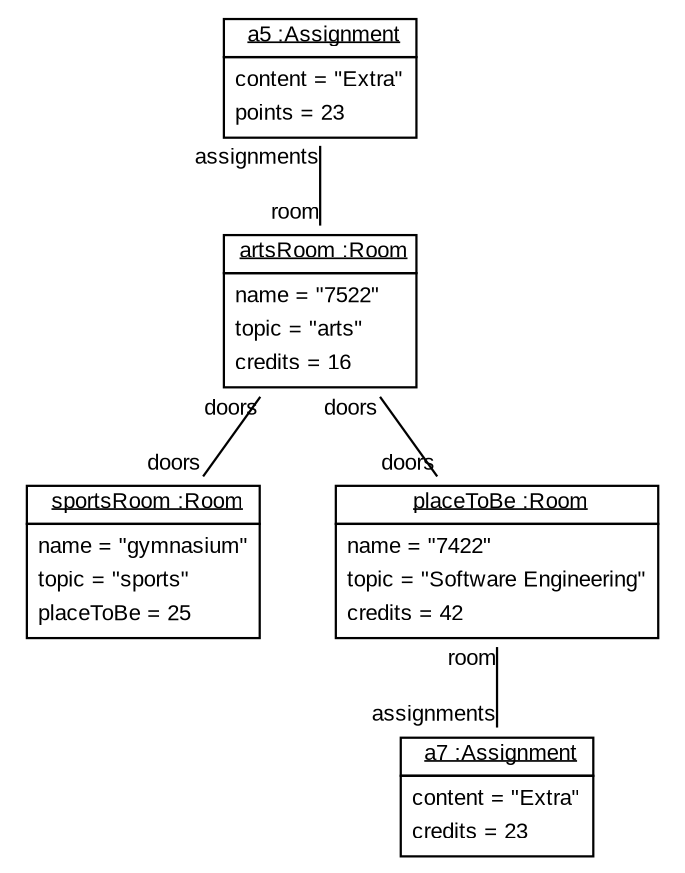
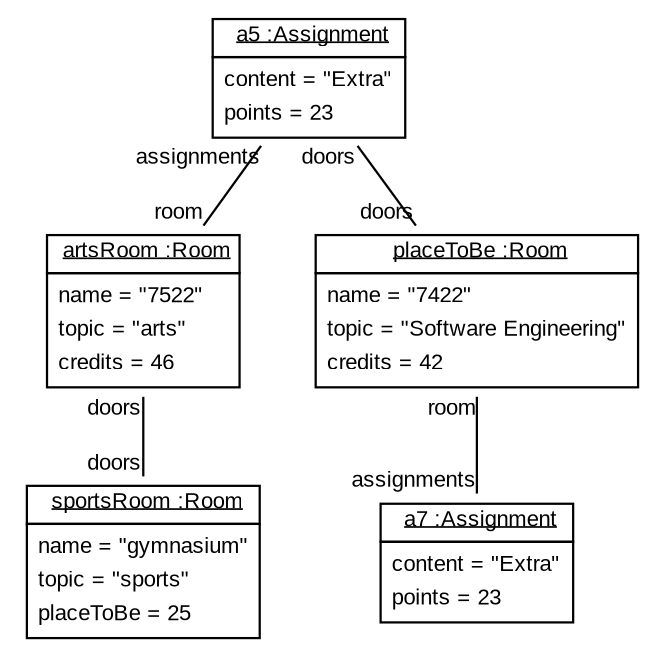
(293, 363) -> (116, 363)
(409, 437) -> (387, 186)
(470, 832) -> (447, 598)
